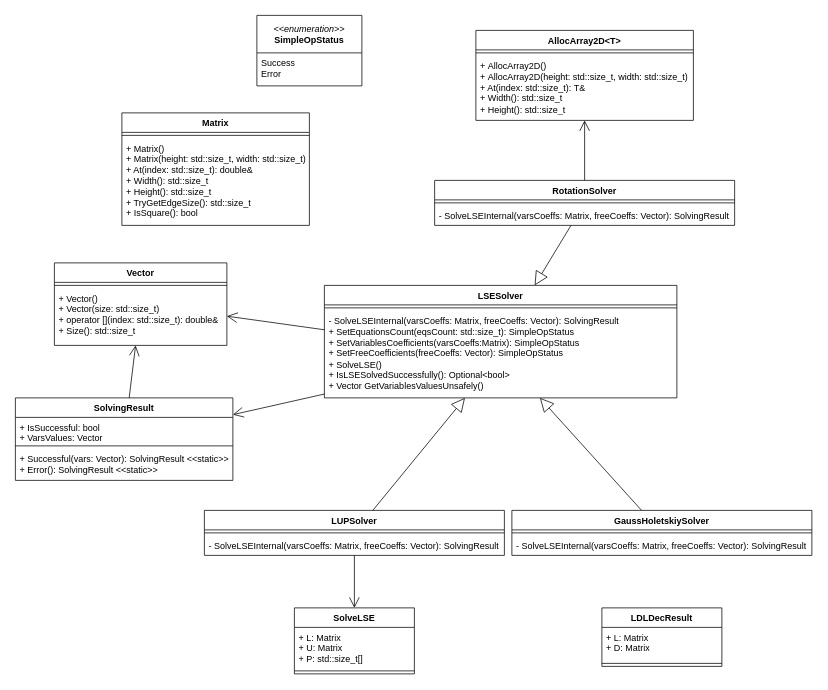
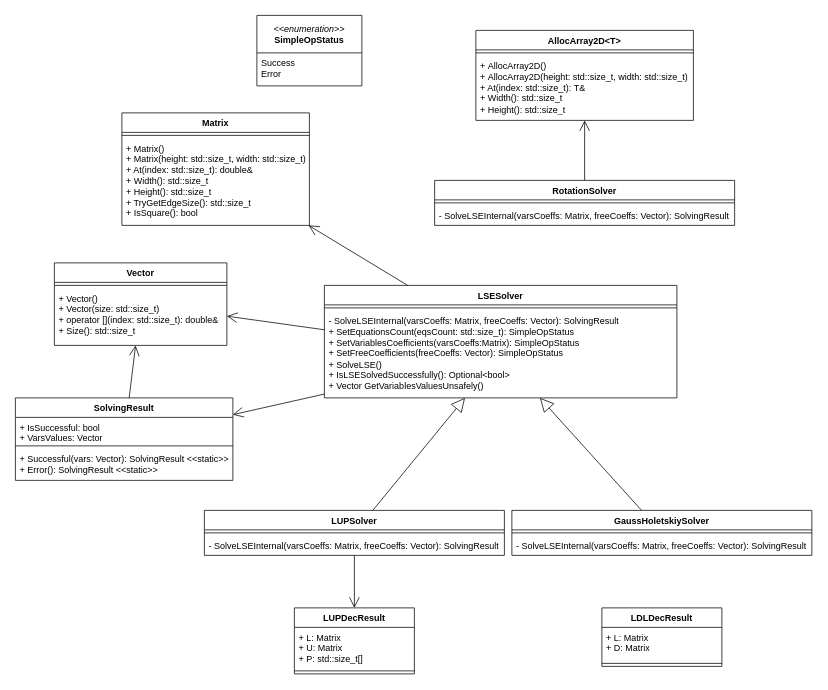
(556, 250) -> none
none -> (359, 256)
(354, 619) -> (354, 619)
